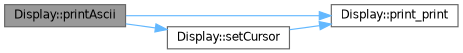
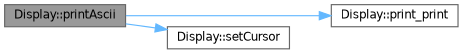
(305, 28) -> none
